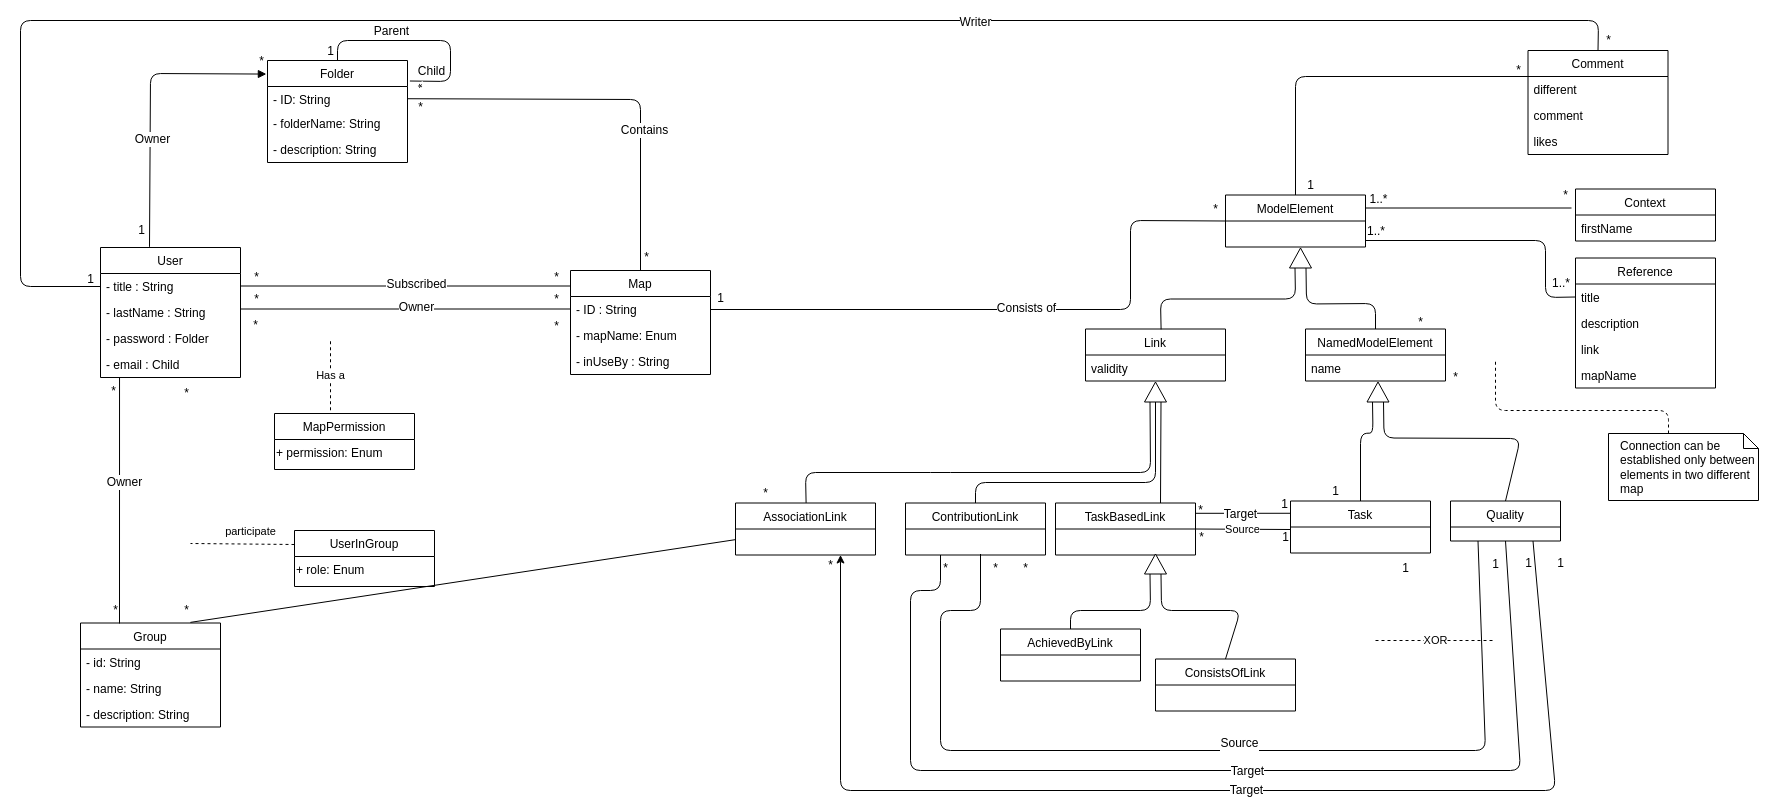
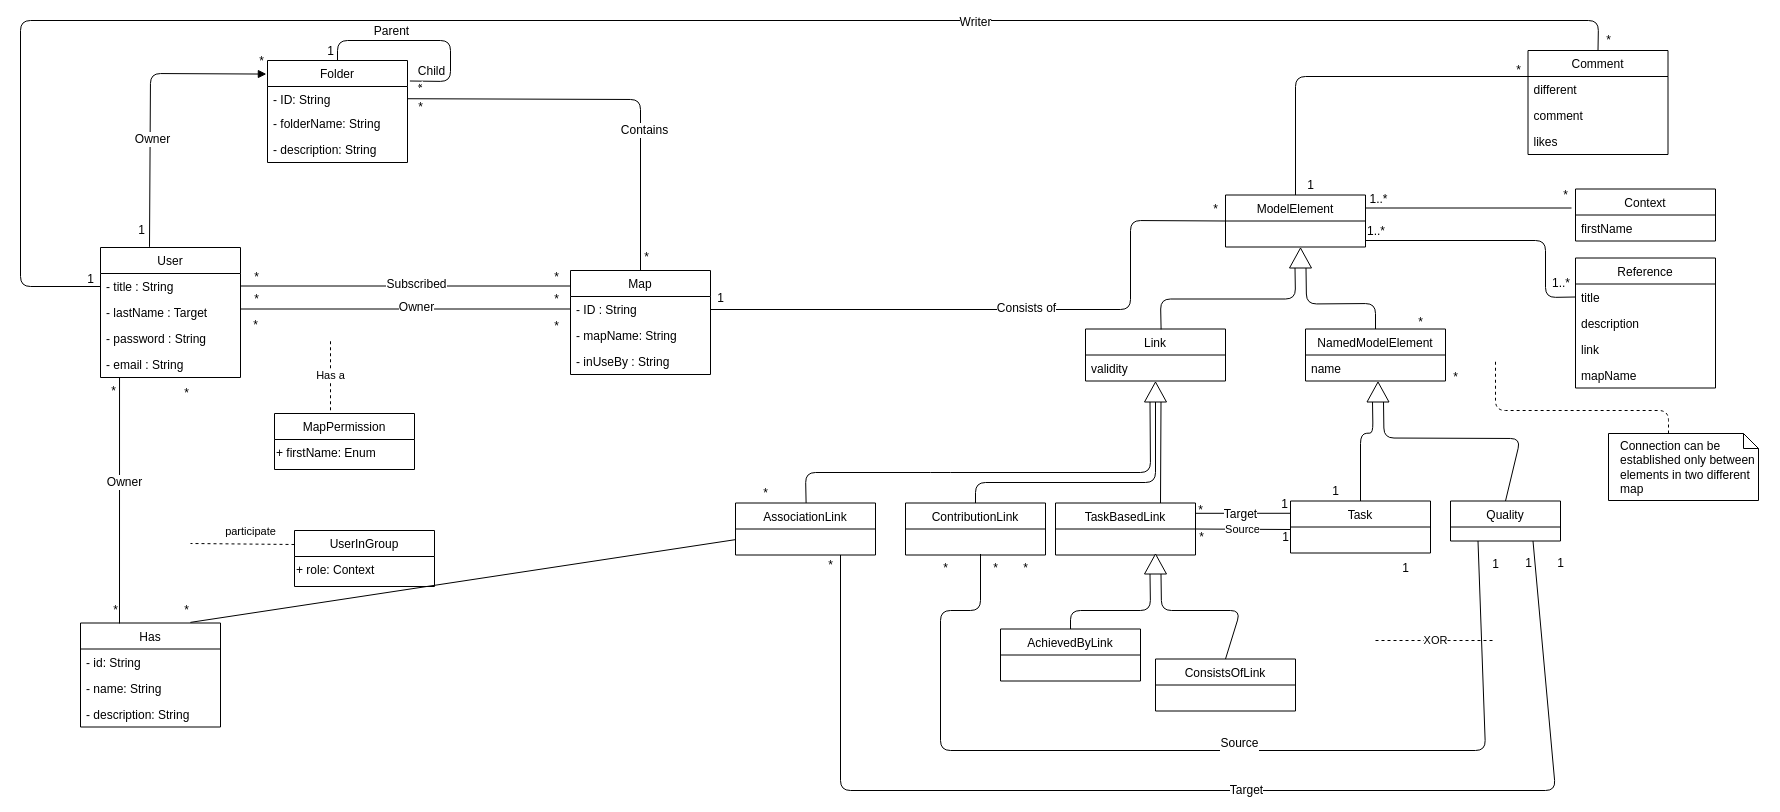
(160, 313) -> (162, 313)
(622, 336) -> (627, 336)
(162, 339) -> (162, 339)
(144, 365) -> (149, 365)
(329, 454) -> (327, 454)
(841, 563) -> (841, 560)
(331, 571) -> (341, 571)
(150, 637) -> (150, 637)
(1218, 771) -> none
